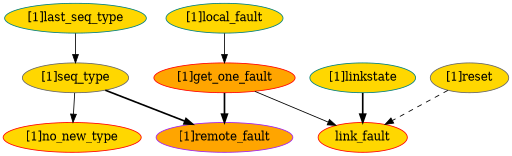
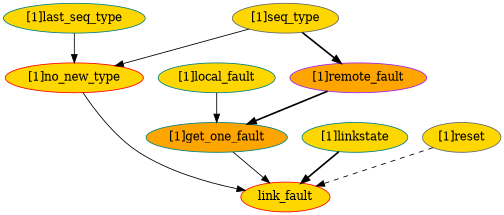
(75, 44) -> (74, 44)
(224, 78) -> (217, 137)
(224, 104) -> (291, 106)
none -> (149, 158)
